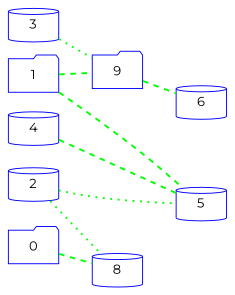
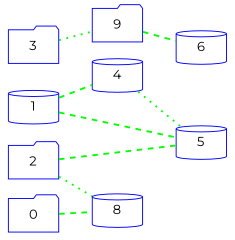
(34, 25) -> (34, 47)
(76, 74) -> (76, 91)
(34, 75) -> (34, 107)
(118, 166) -> (159, 109)
(34, 185) -> (34, 162)
(117, 199) -> (118, 152)
